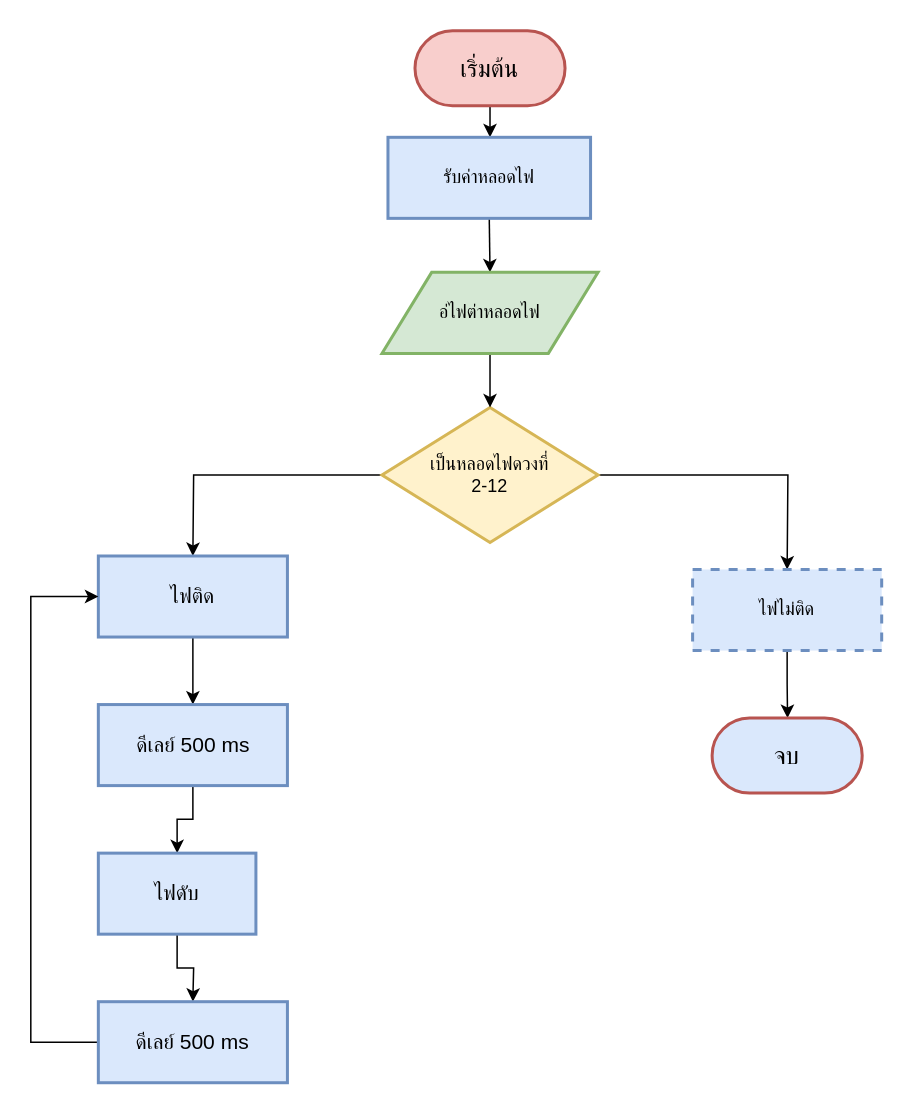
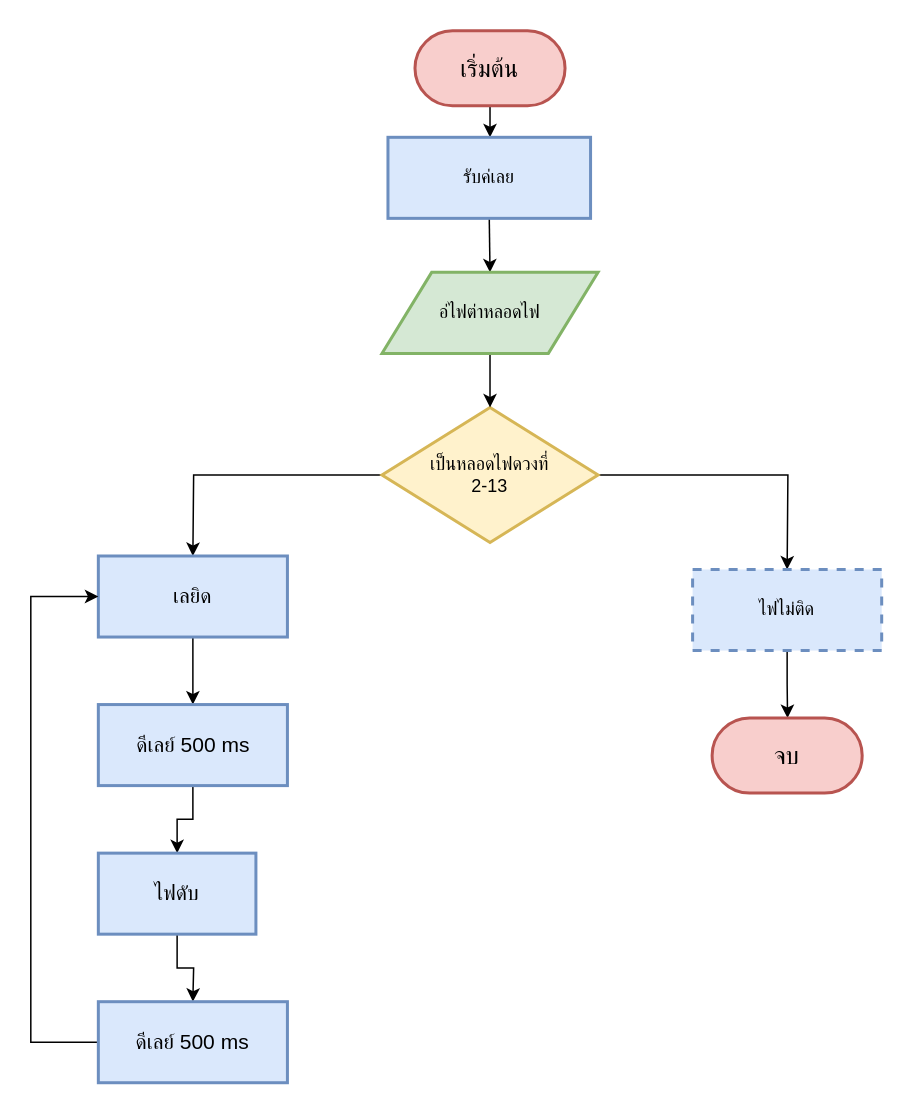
(489, 178) -> (489, 178)
(490, 475) -> (490, 475)
(193, 596) -> (193, 596)
(787, 755) -> (787, 755)
